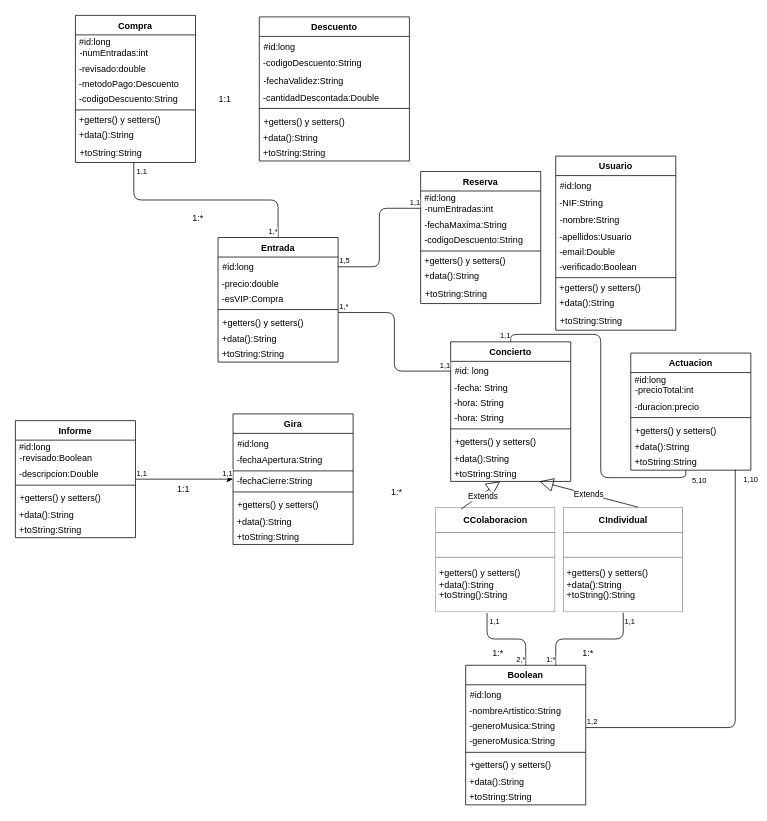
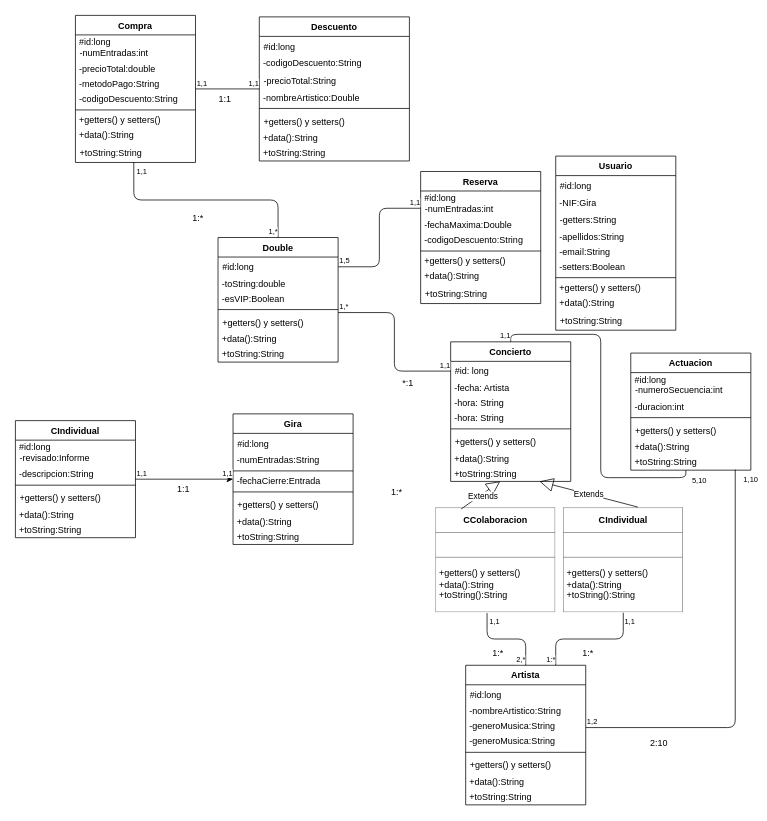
(114, 70) -> (120, 70)
(309, 81) -> (306, 81)
(129, 85) -> (120, 85)
none -> (227, 89)
(323, 98) -> (314, 98)
(582, 203) -> (577, 203)
(592, 220) -> (595, 220)
(466, 226) -> (466, 226)
(596, 238) -> (594, 238)
(278, 248) -> (278, 248)
(585, 253) -> (585, 253)
(600, 268) -> (595, 268)
(251, 284) -> (256, 284)
(251, 299) -> (252, 299)
none -> (409, 382)
(484, 388) -> (486, 388)
(670, 390) -> (681, 390)
(669, 407) -> (661, 407)
(75, 431) -> (75, 431)
(59, 458) -> (60, 458)
(285, 460) -> (280, 460)
(60, 475) -> (60, 475)
(279, 481) -> (282, 481)
(525, 675) -> (525, 675)
none -> (660, 742)
